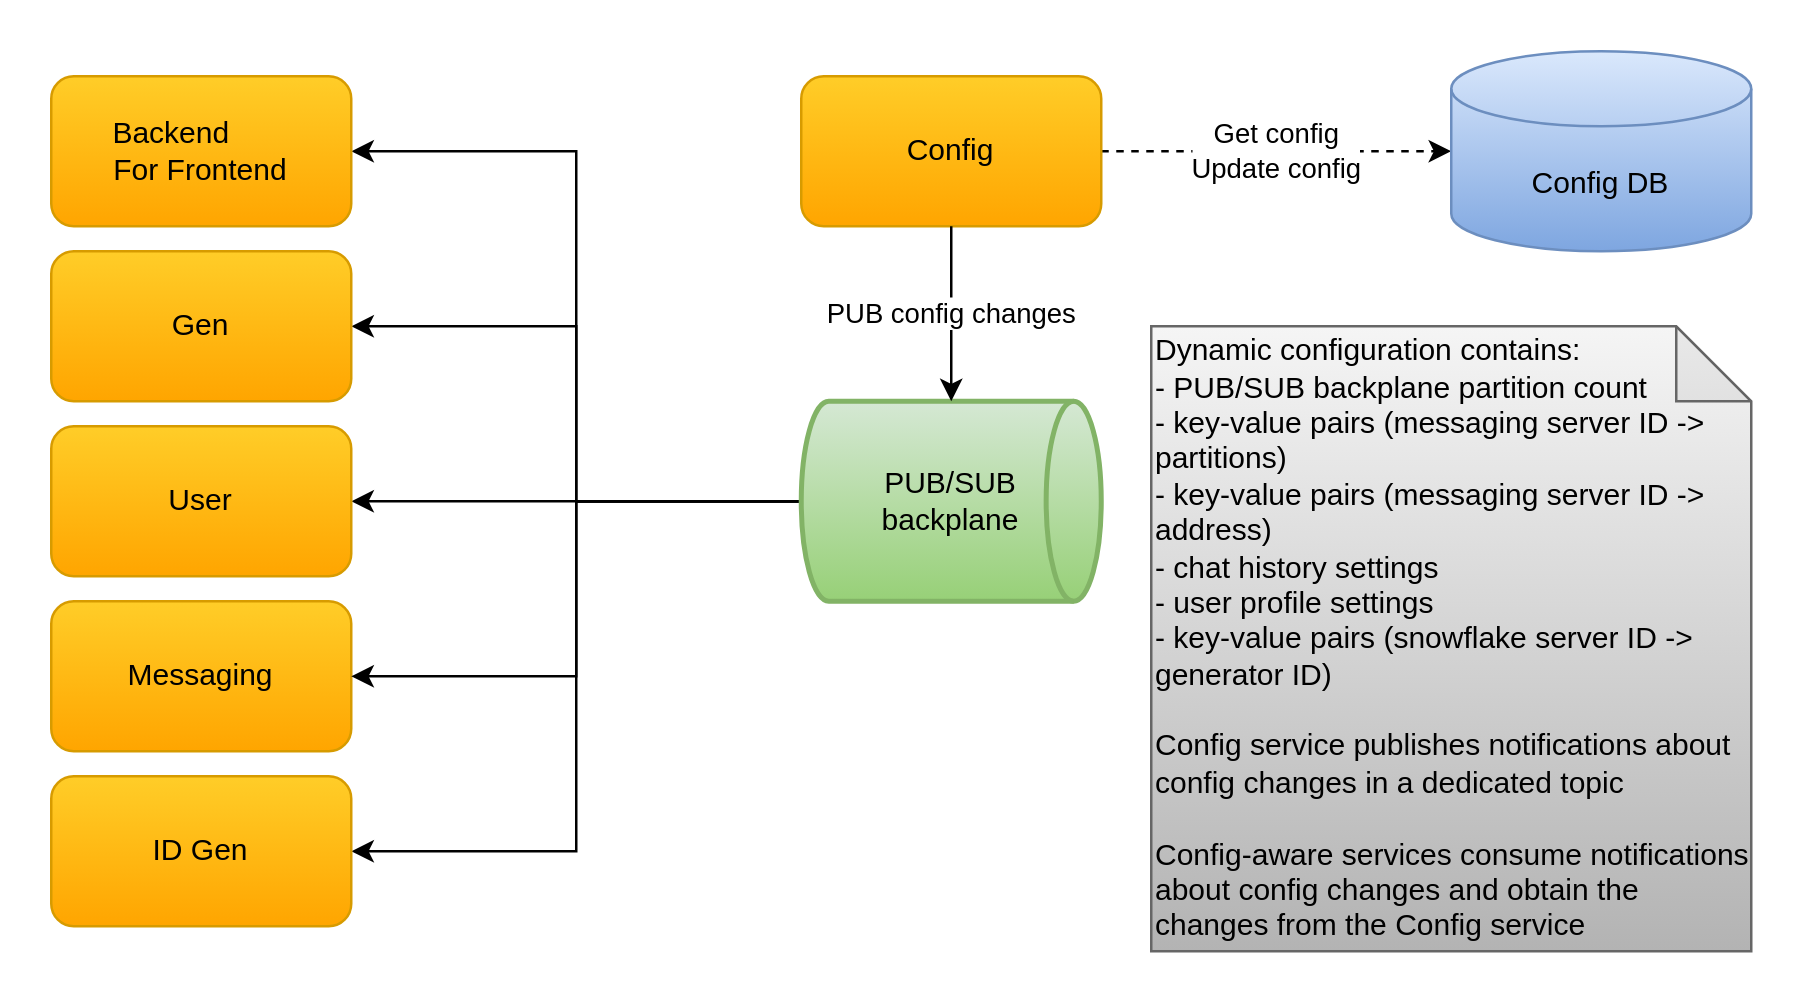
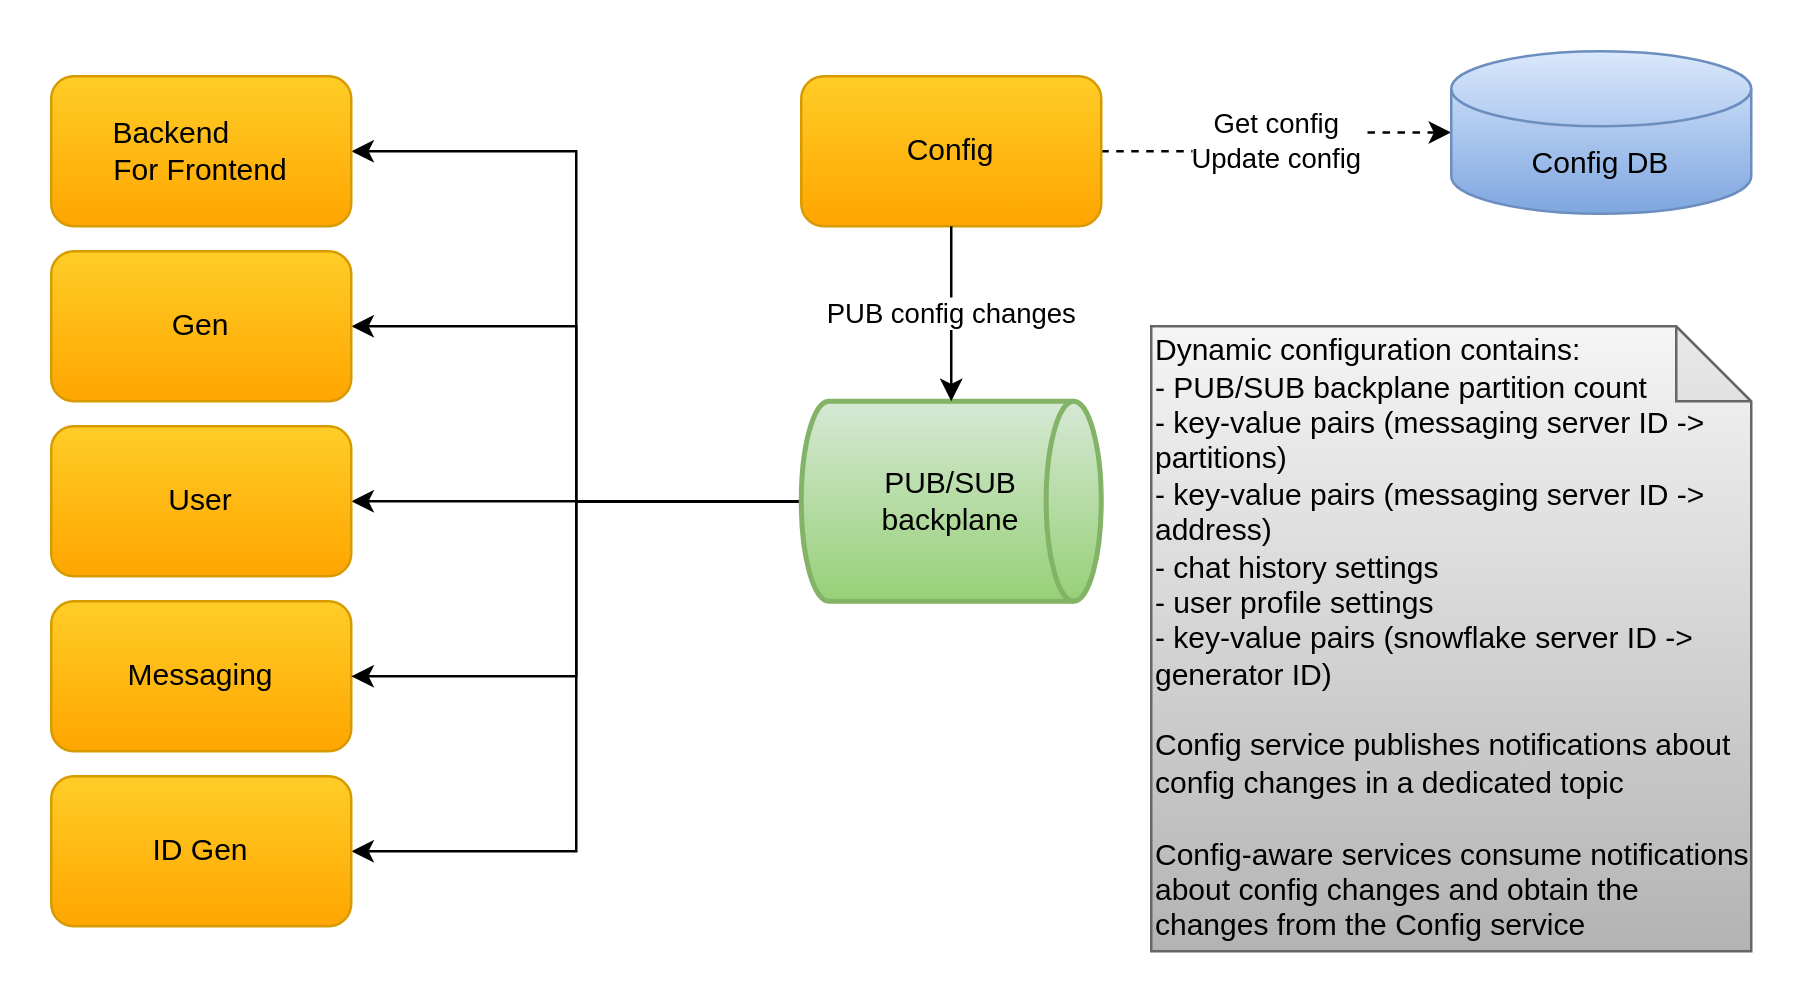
(1601, 151) -> (1601, 133)
